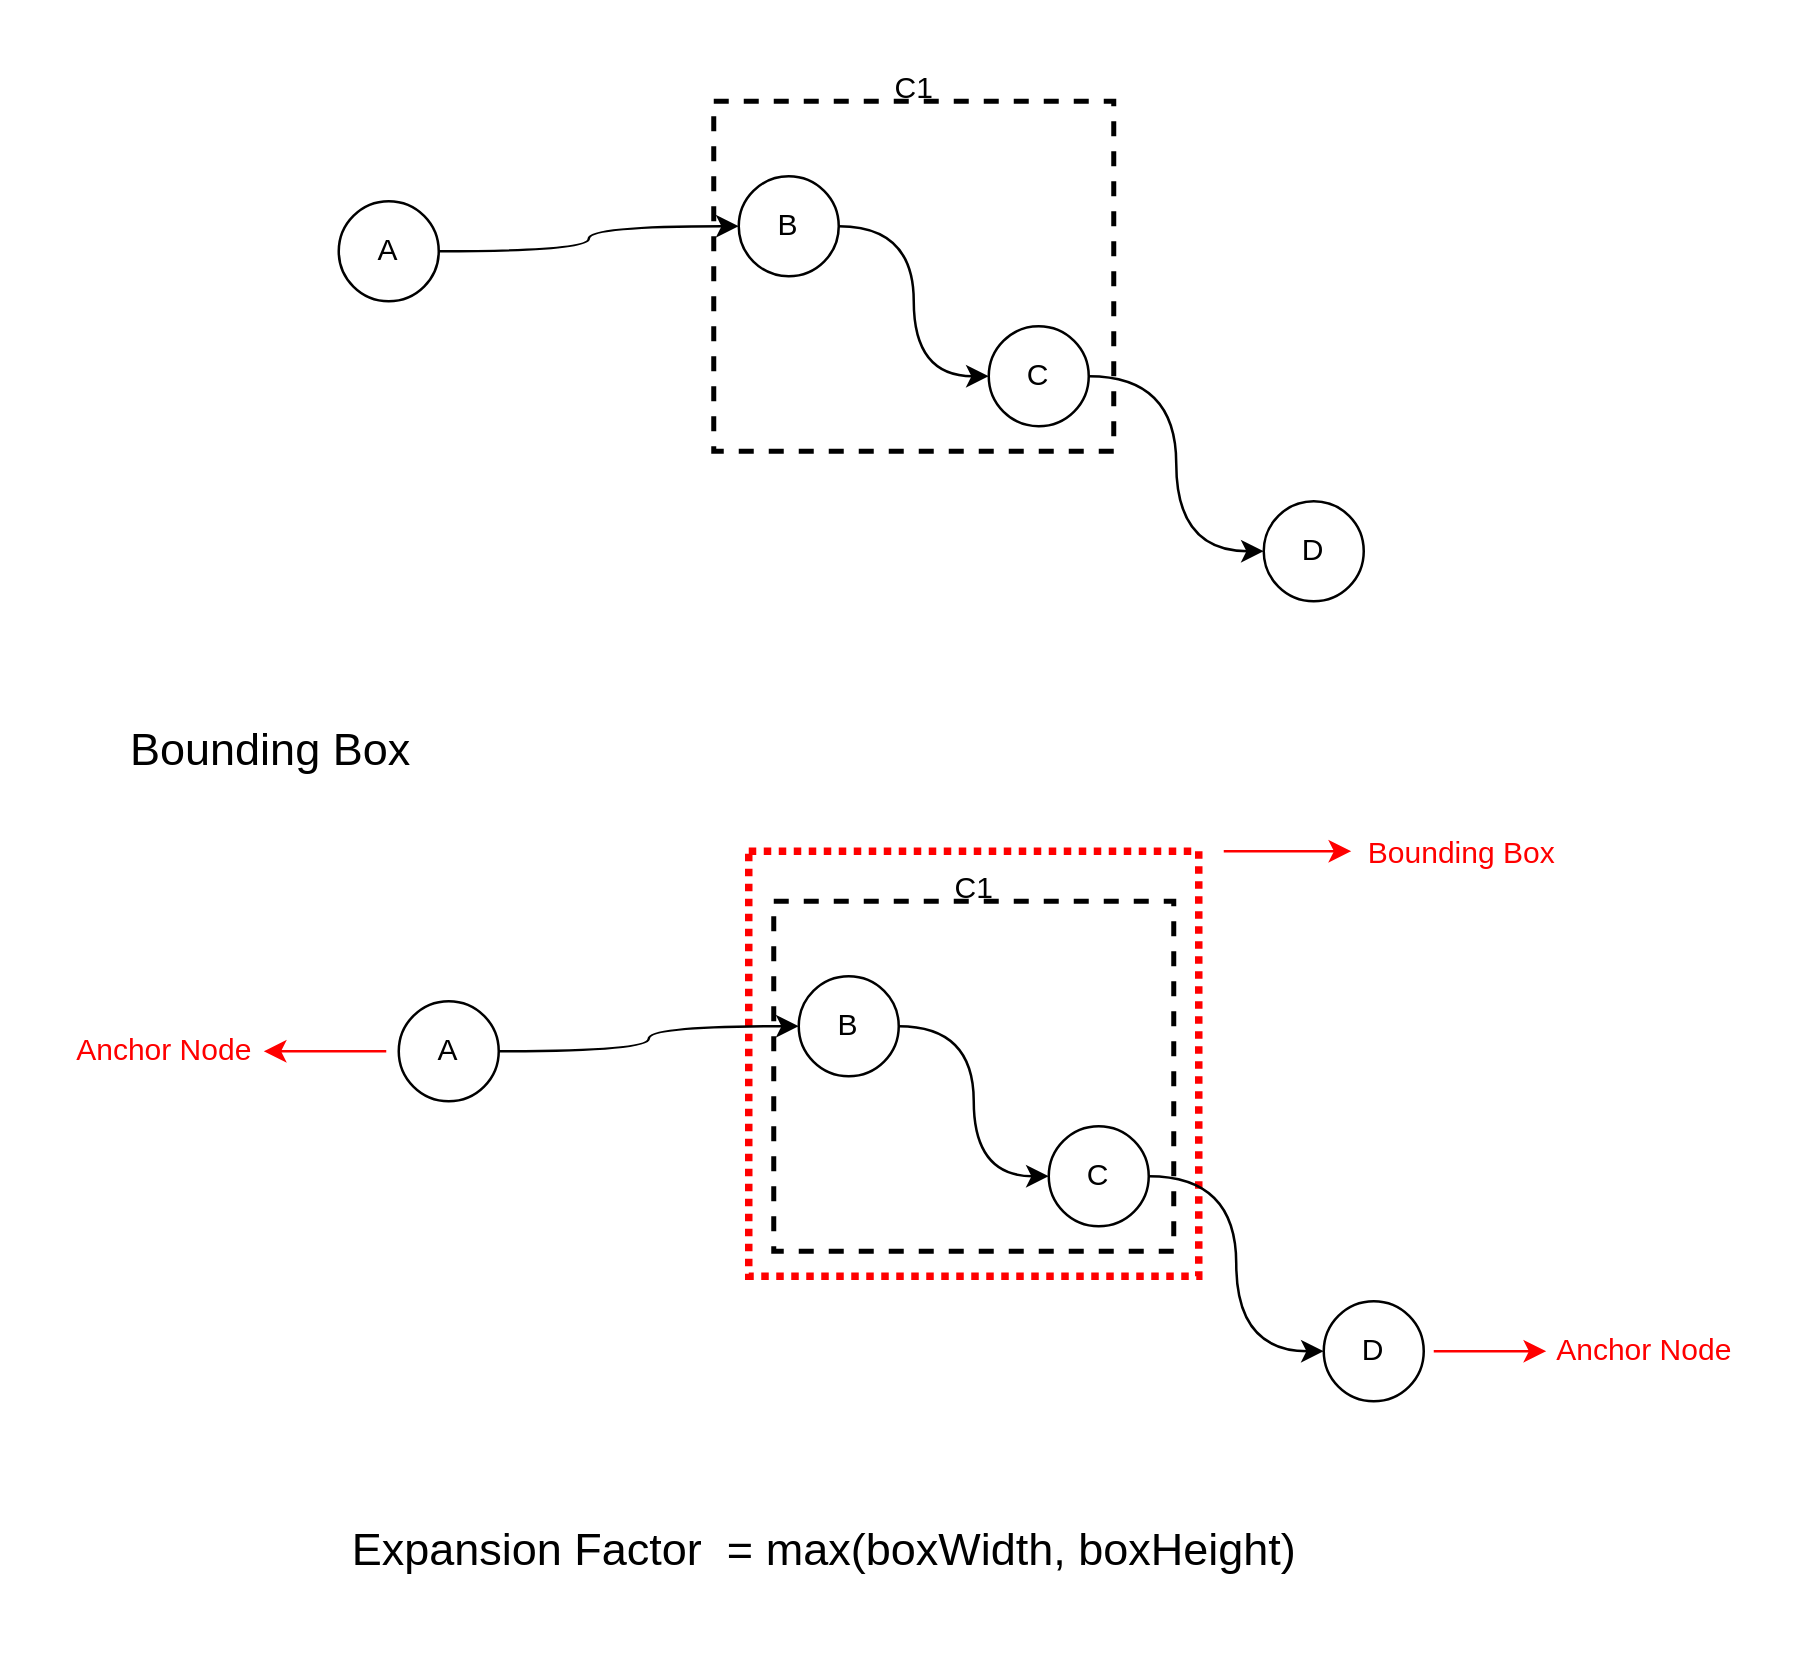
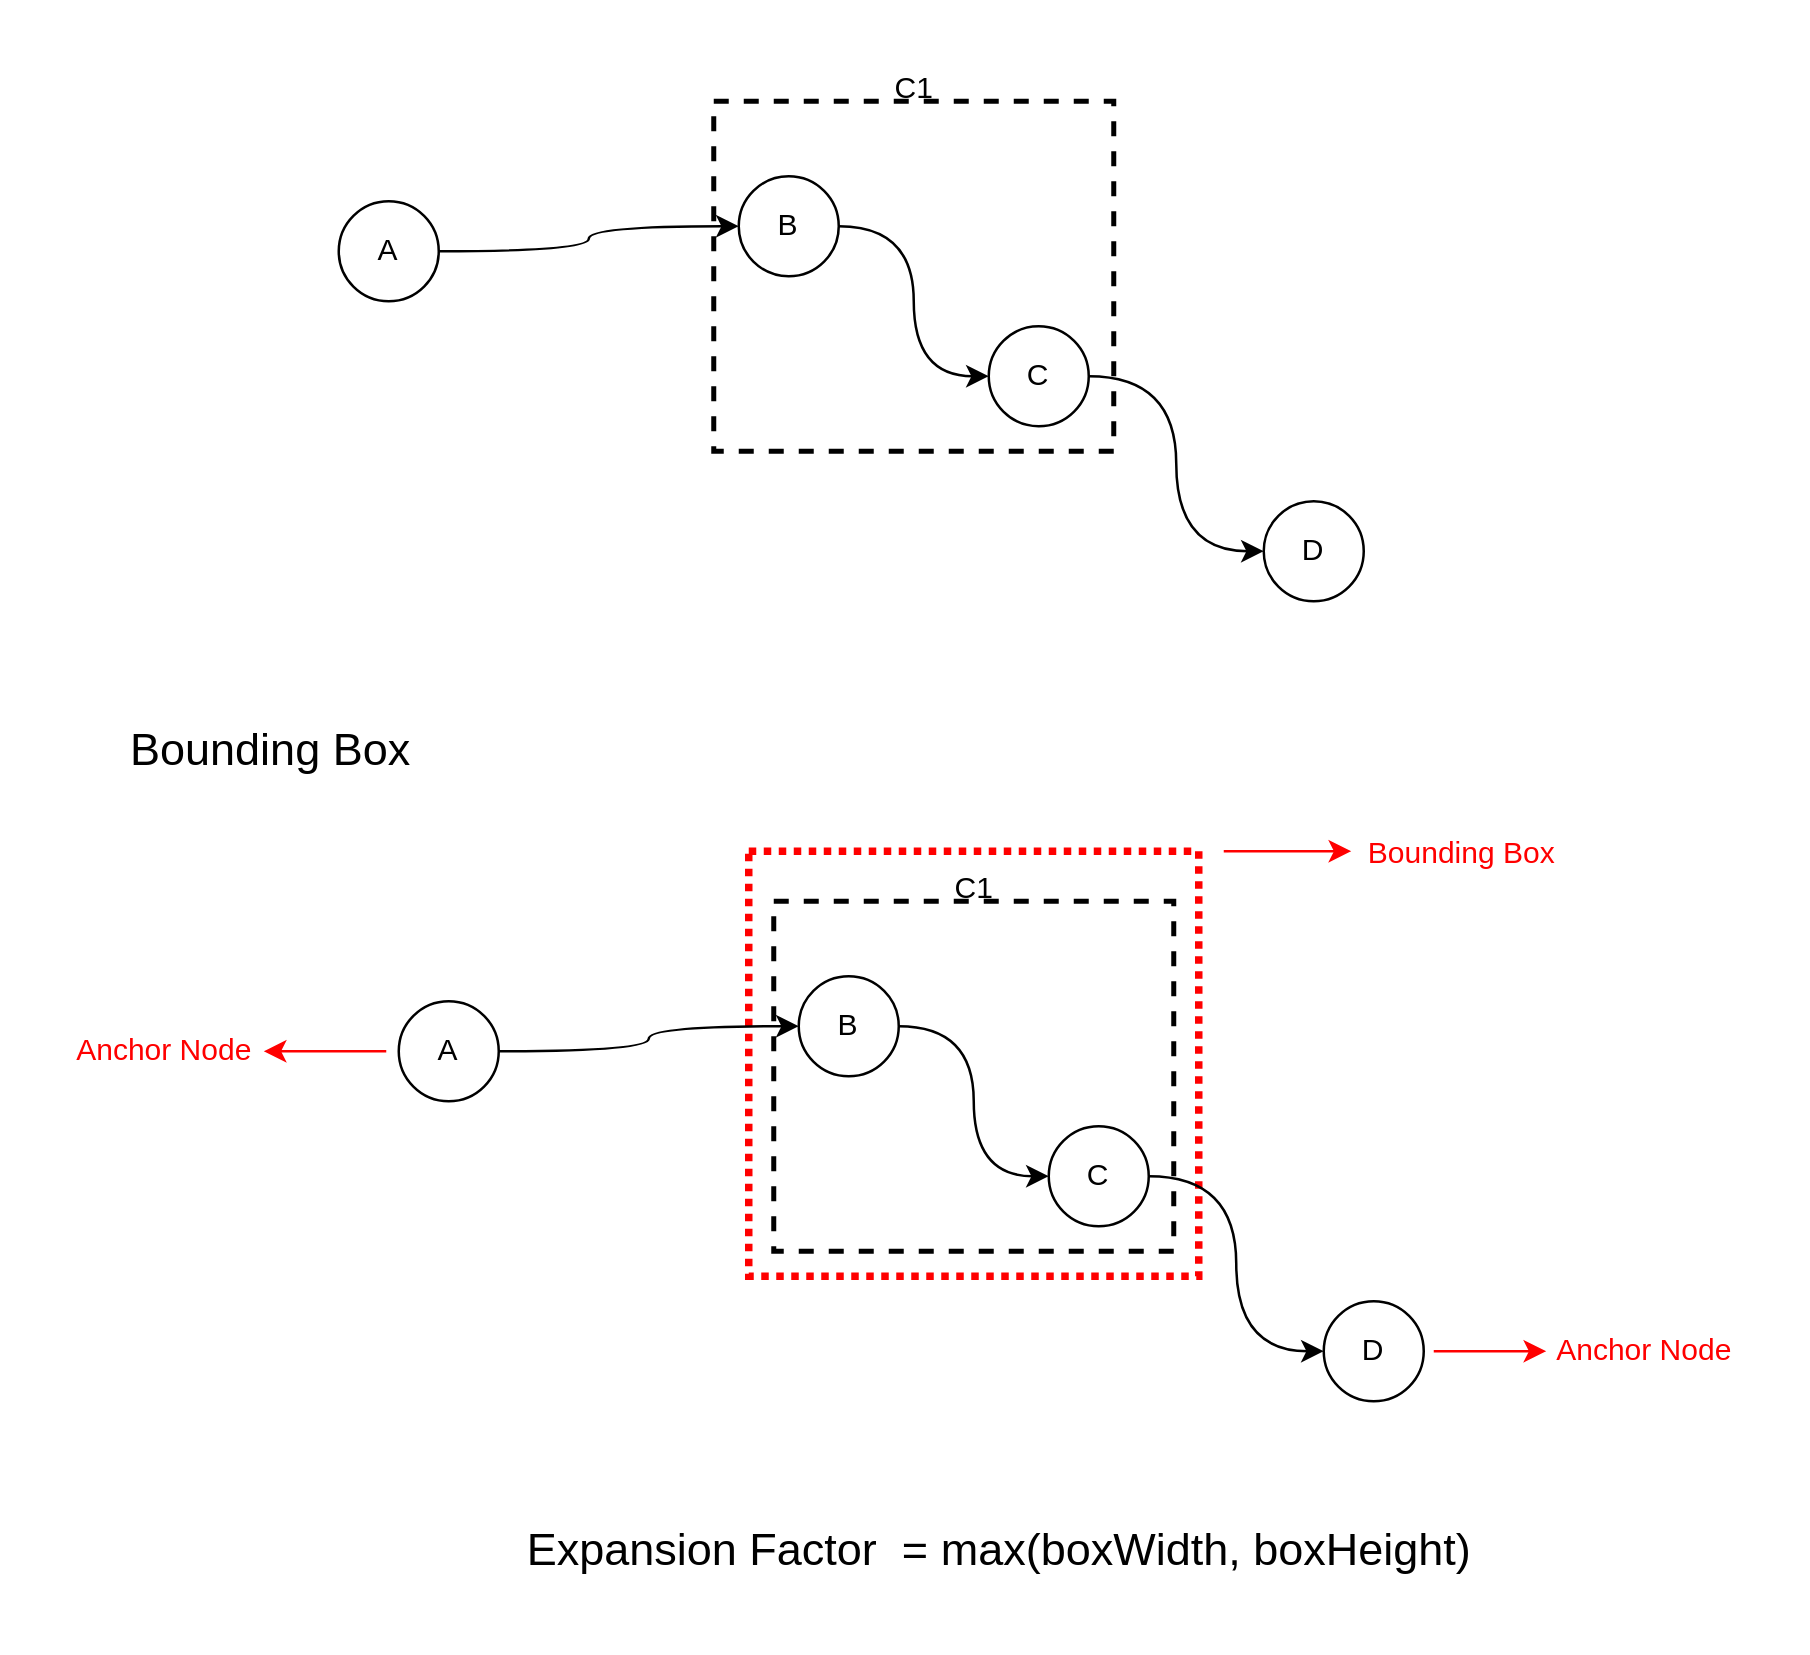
(824, 1551) -> (999, 1551)
